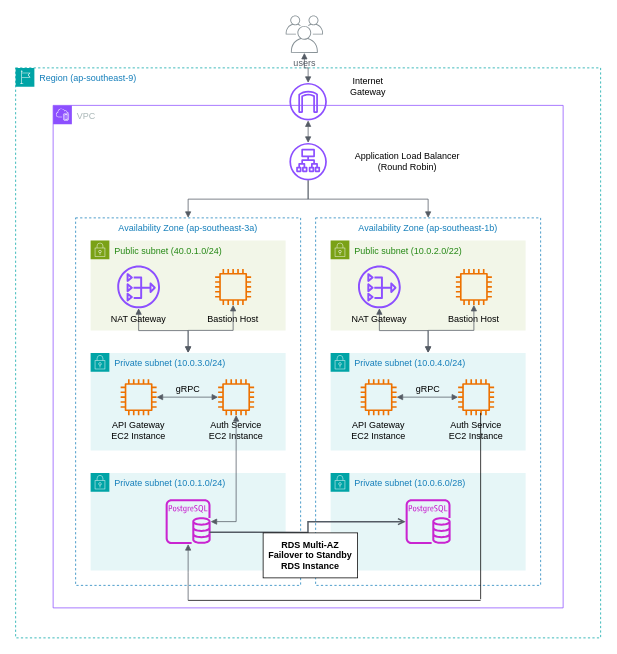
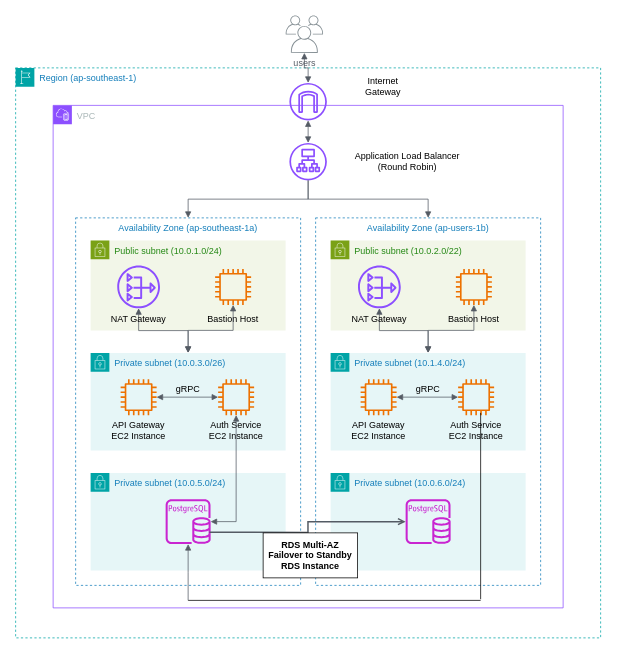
(95, 79) -> (95, 79)
(368, 87) -> (383, 87)
(188, 229) -> (188, 229)
(428, 229) -> (428, 229)
(174, 251) -> (174, 251)
(178, 364) -> (178, 364)
(418, 364) -> (418, 364)
(178, 484) -> (178, 484)
(418, 484) -> (418, 484)
